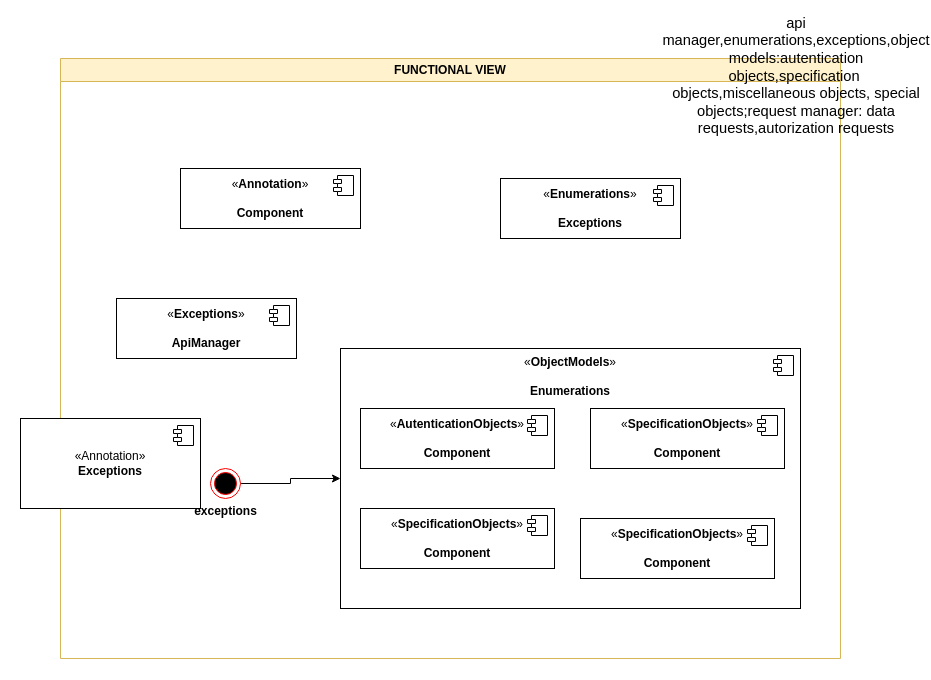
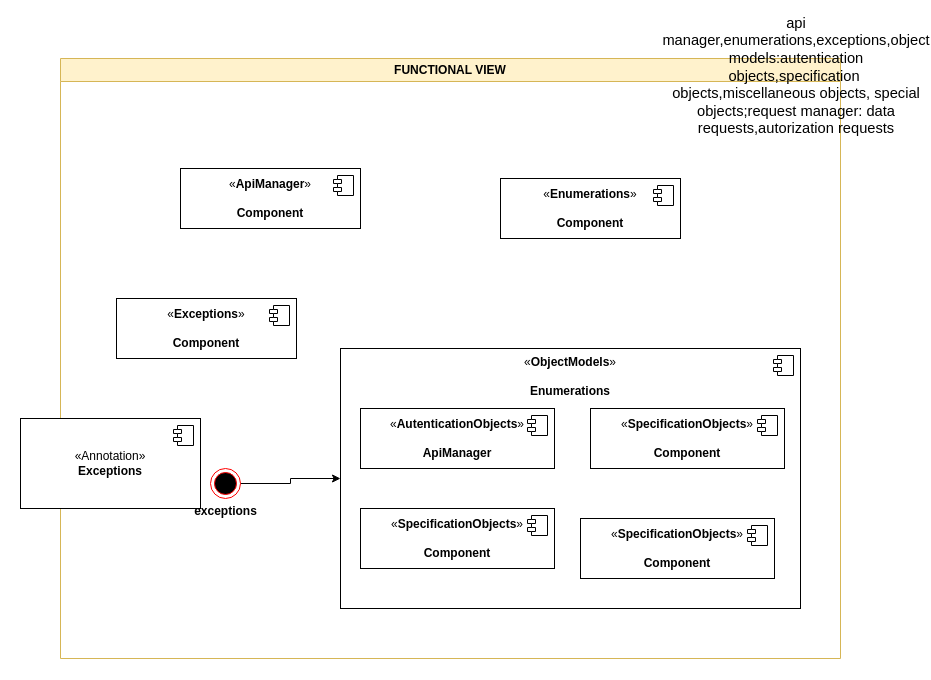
(271, 199) -> (271, 199)
(591, 209) -> (591, 209)
(207, 329) -> (207, 329)
(458, 439) -> (458, 439)
